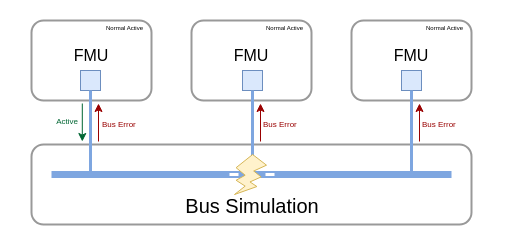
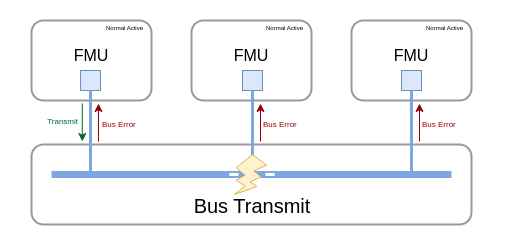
(66, 122) -> (62, 122)
(253, 206) -> (253, 206)
